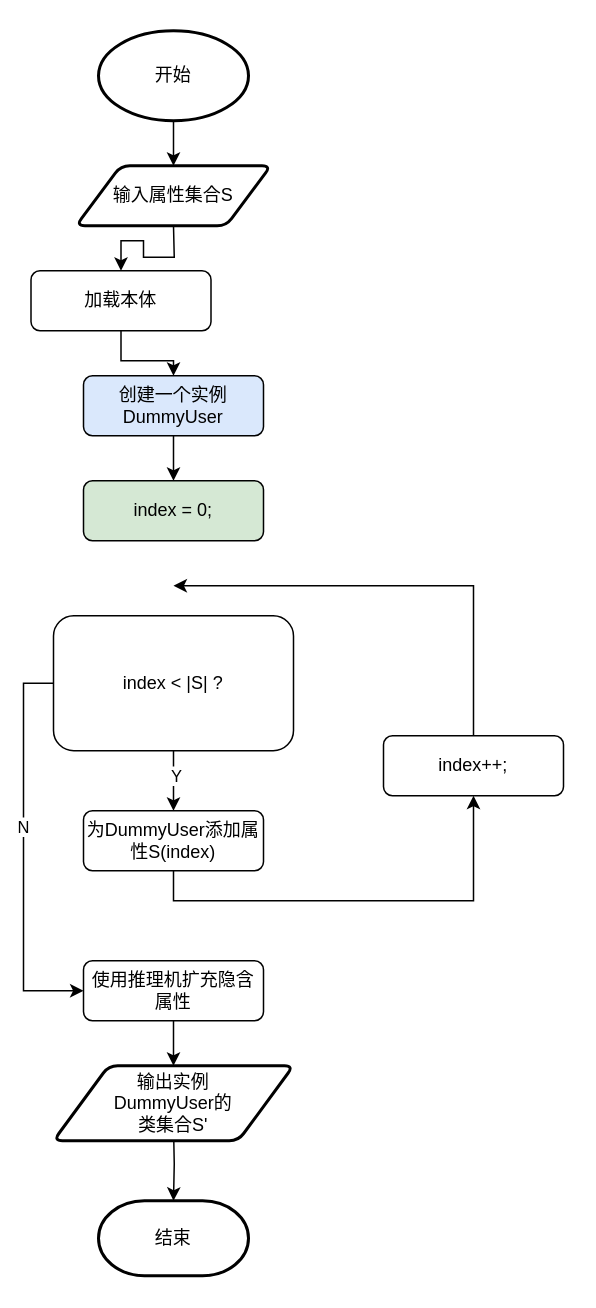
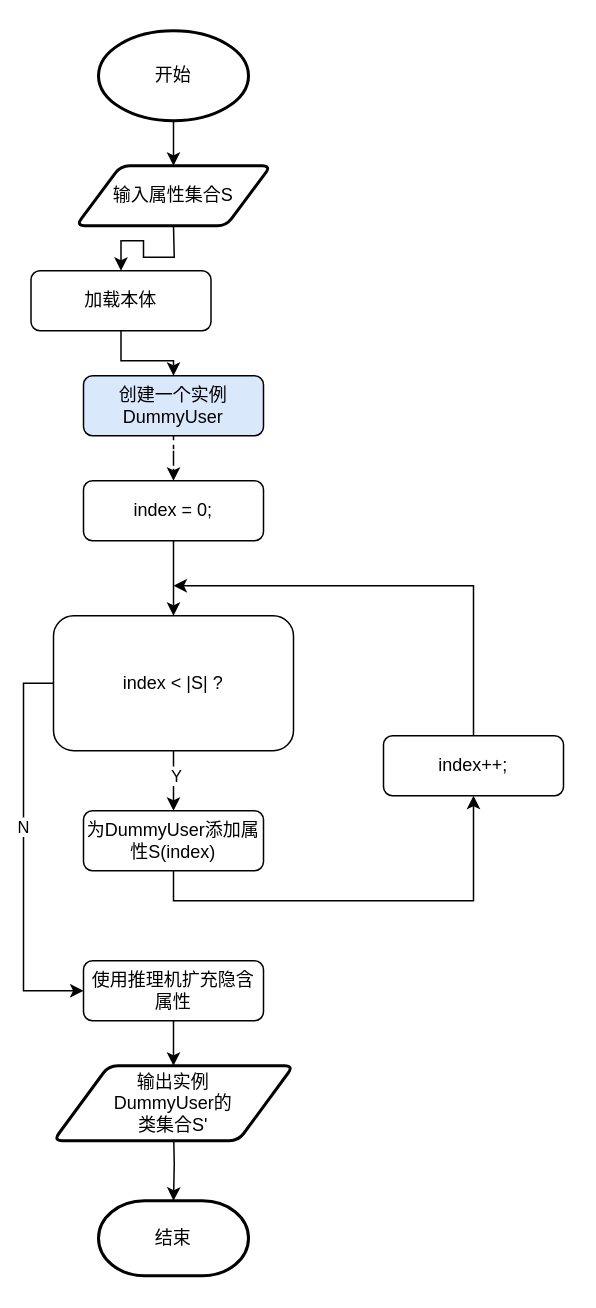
(173, 445) -> (173, 445)
(173, 511) -> (173, 511)
none -> (173, 573)
